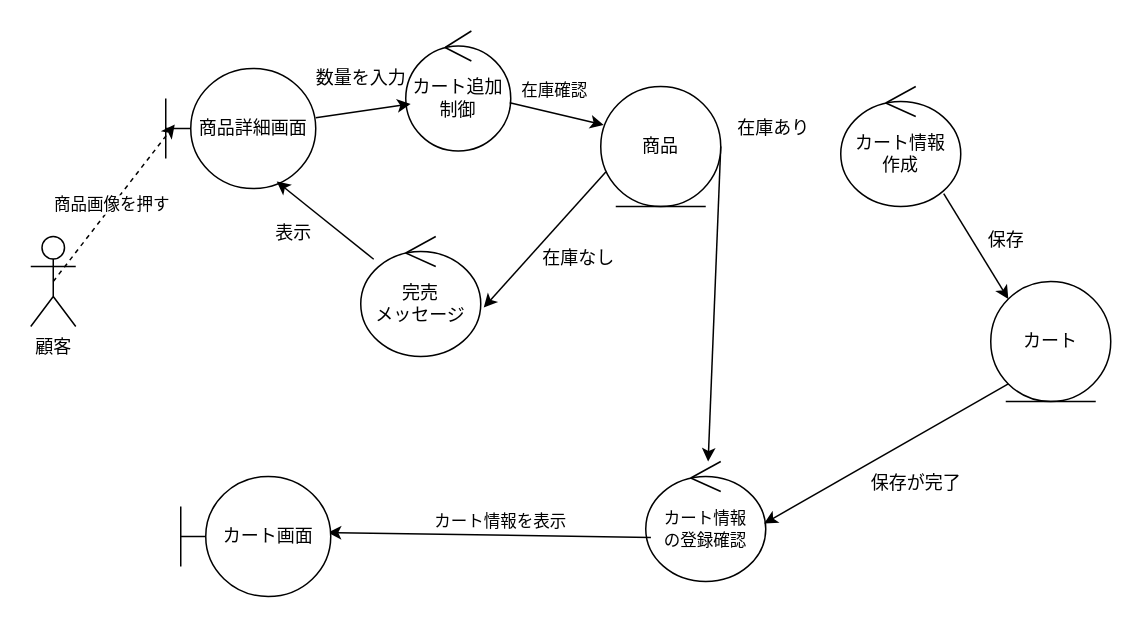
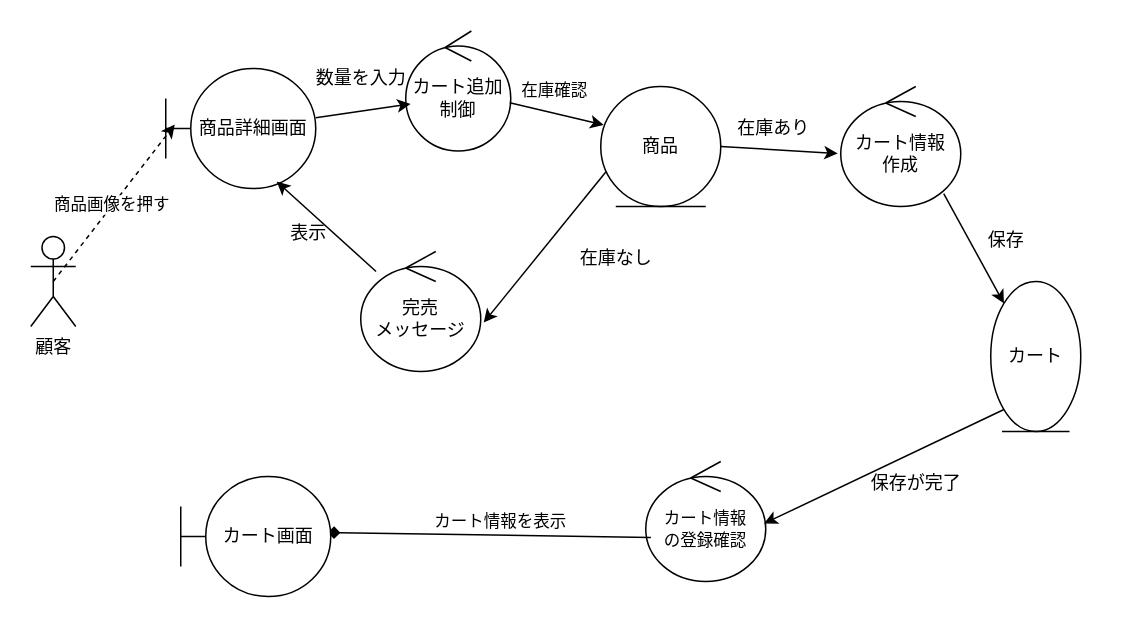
(293, 233) -> (308, 233)
(578, 259) -> (616, 259)
(421, 296) -> (421, 311)
(714, 304) -> (774, 149)
(1051, 341) -> (1036, 356)
(339, 532) -> (340, 532)
